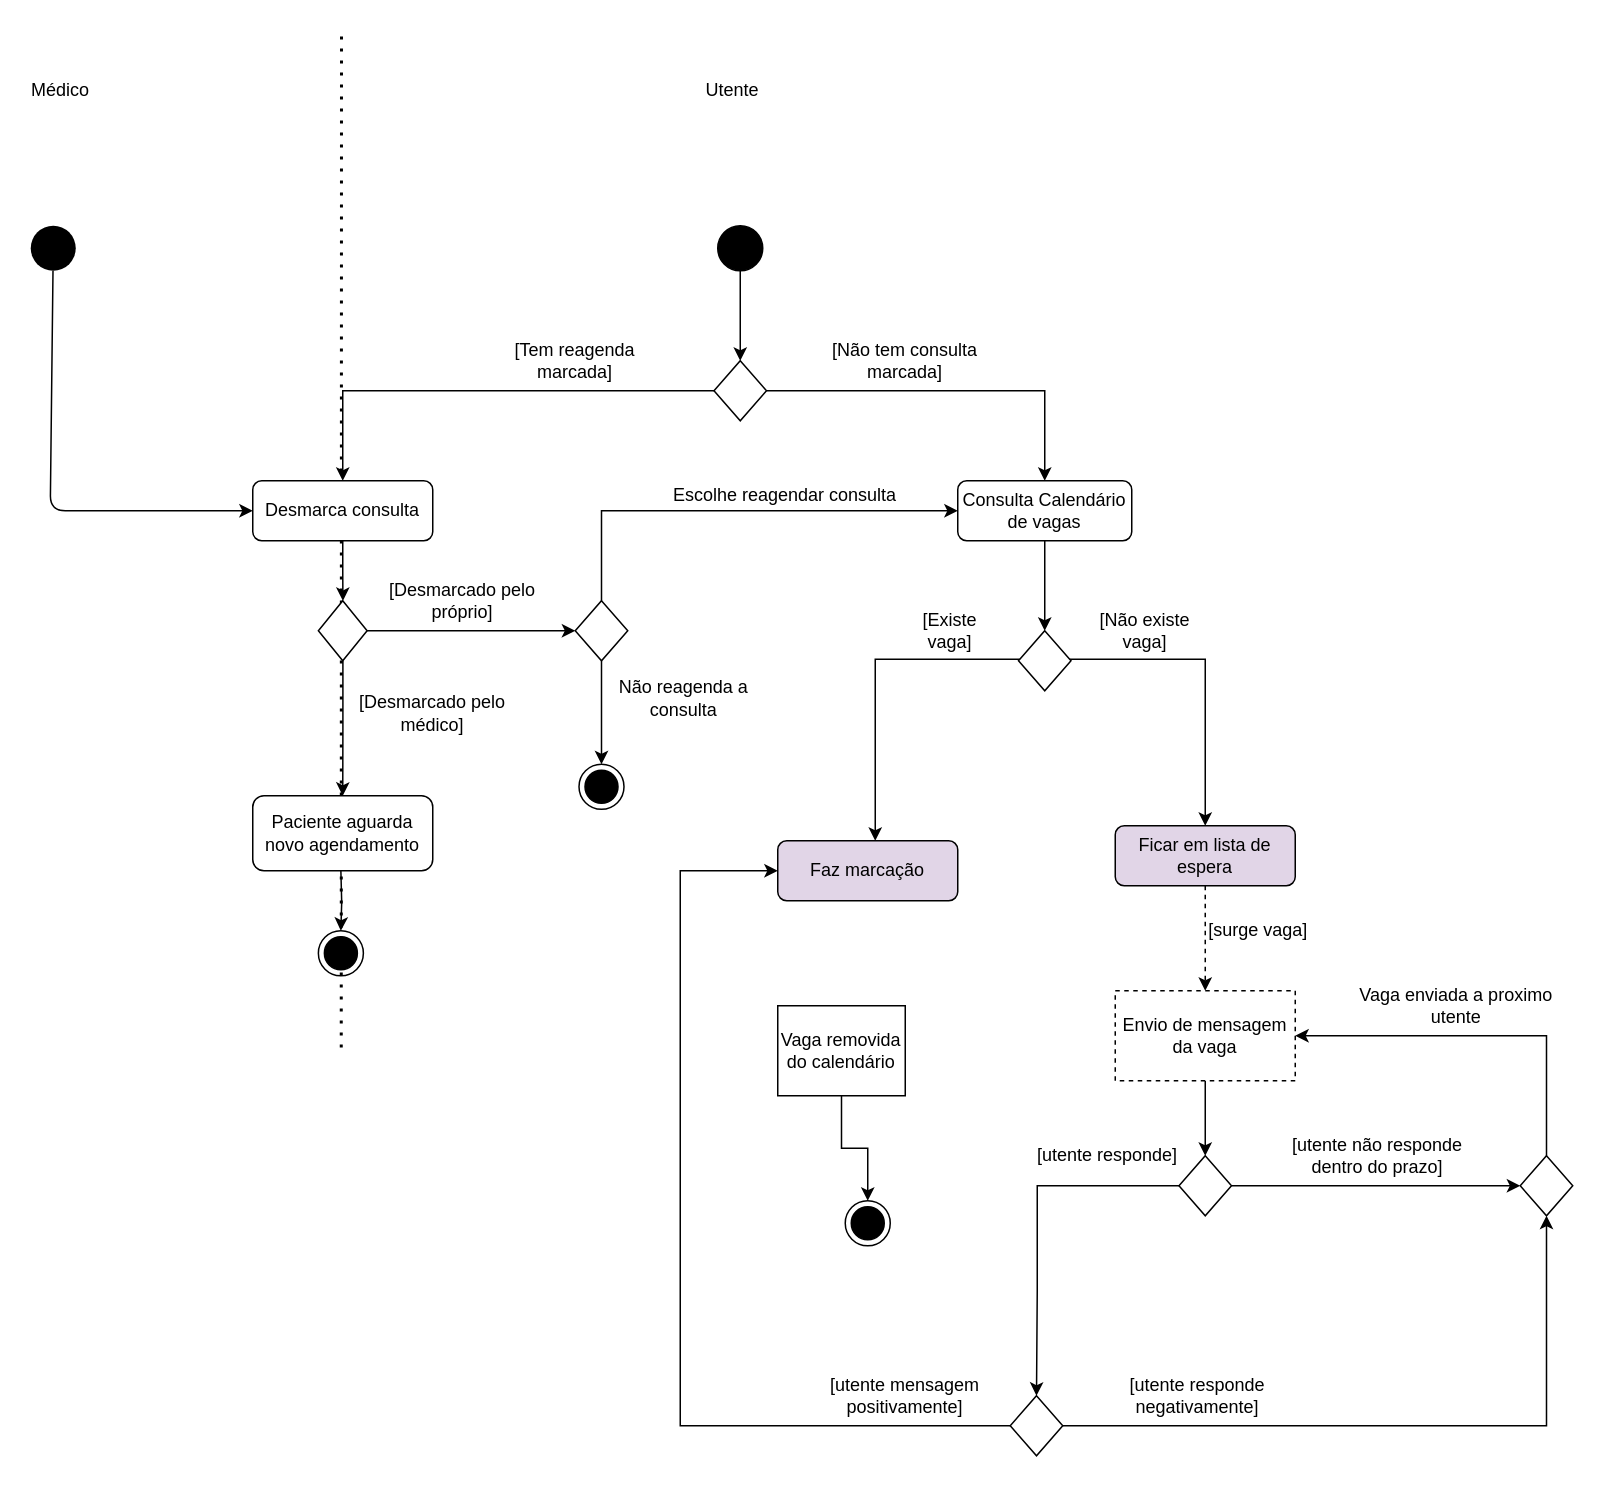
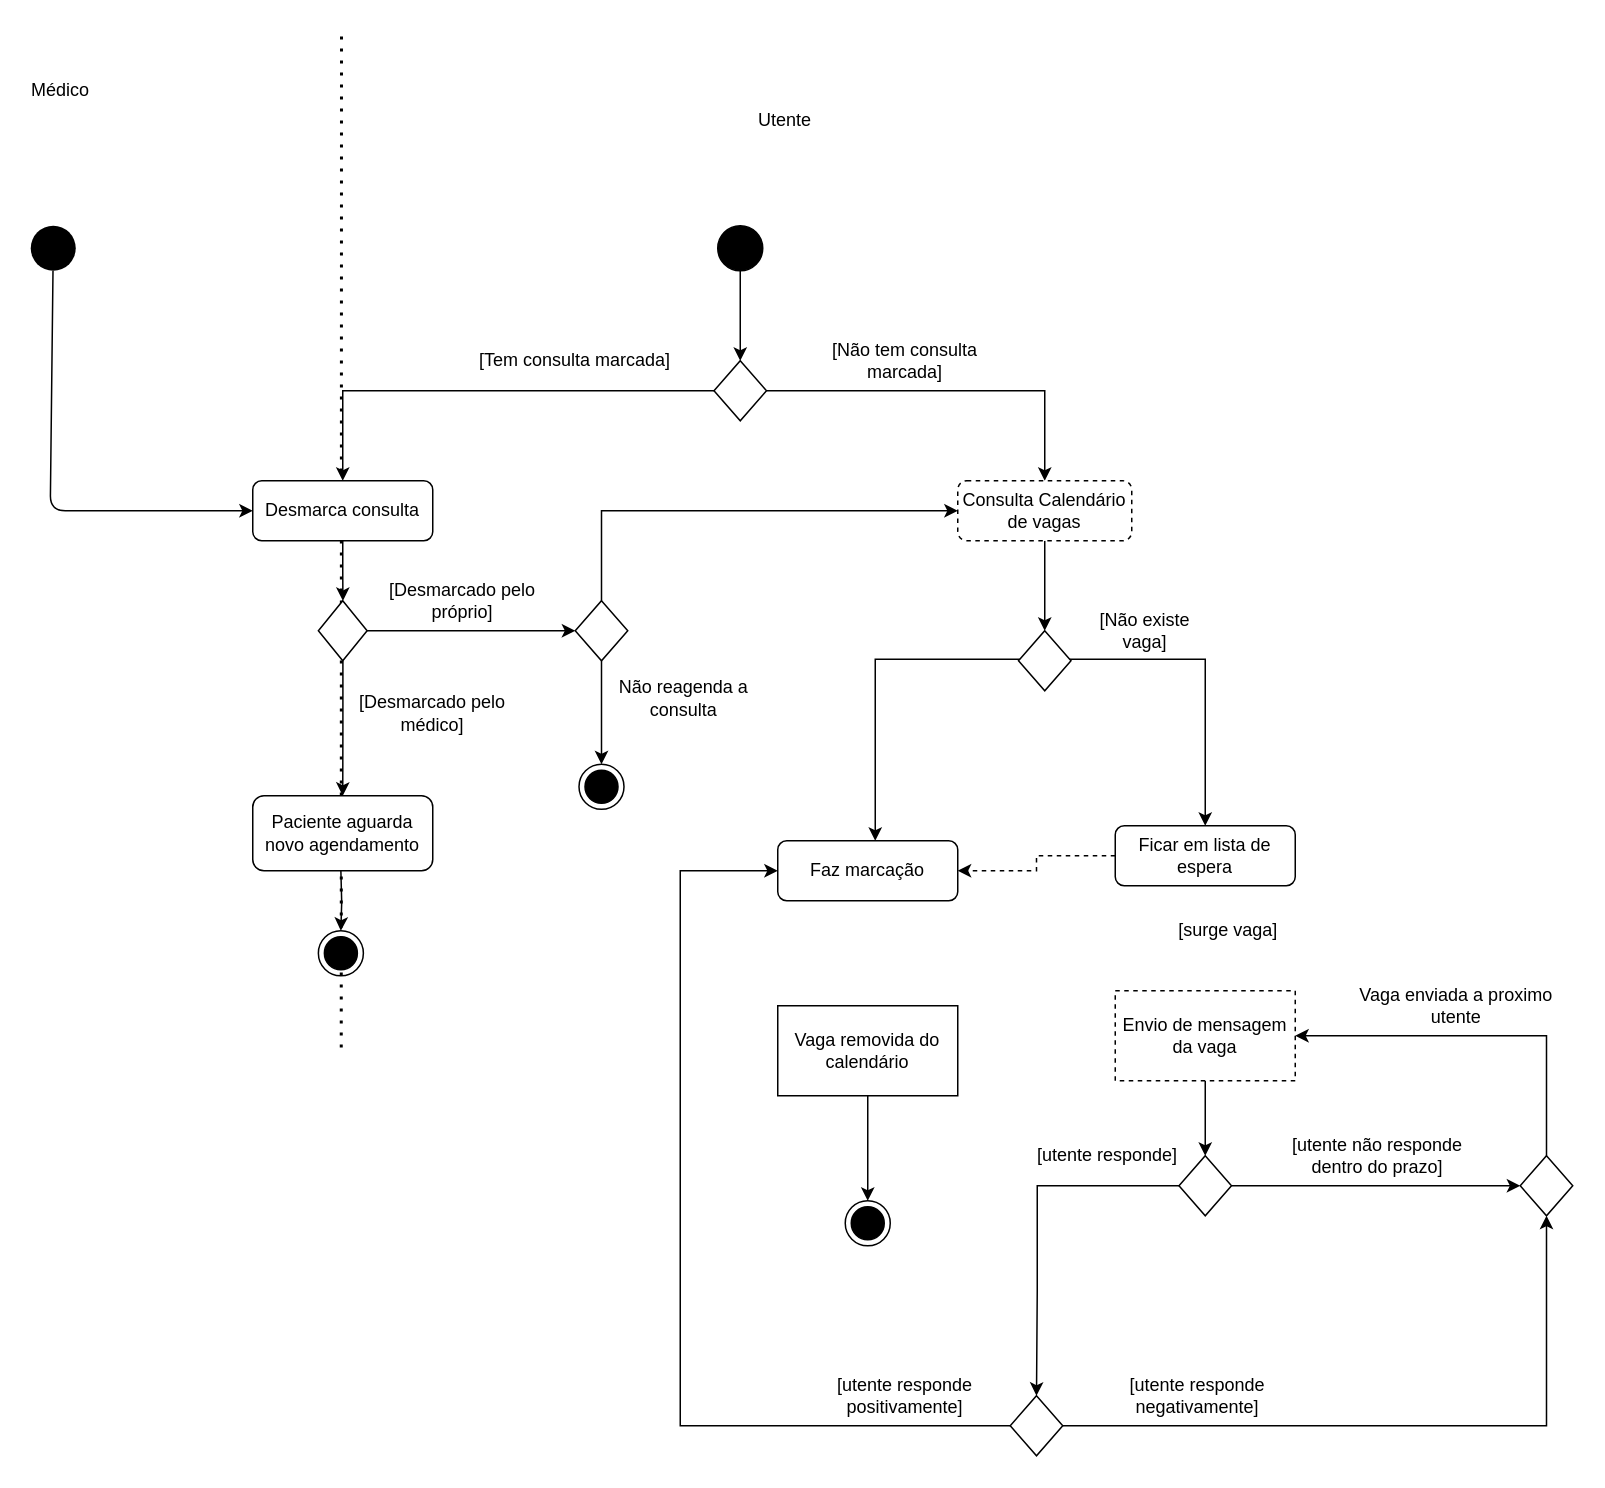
(733, 91) -> (785, 121)
(575, 361) -> (575, 361)
(785, 496) -> none
(1045, 511) -> (1045, 511)
(950, 631) -> none
(1205, 856) -> (1205, 856)
(868, 871) -> (868, 871)
(1258, 931) -> (1228, 931)
(1205, 933) -> (1037, 859)
(842, 1051) -> (868, 1051)
(905, 1396) -> (905, 1396)
